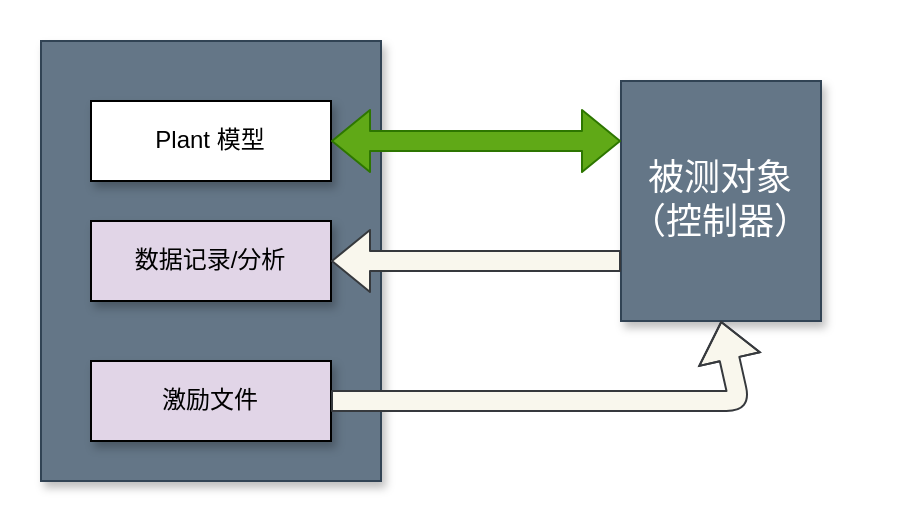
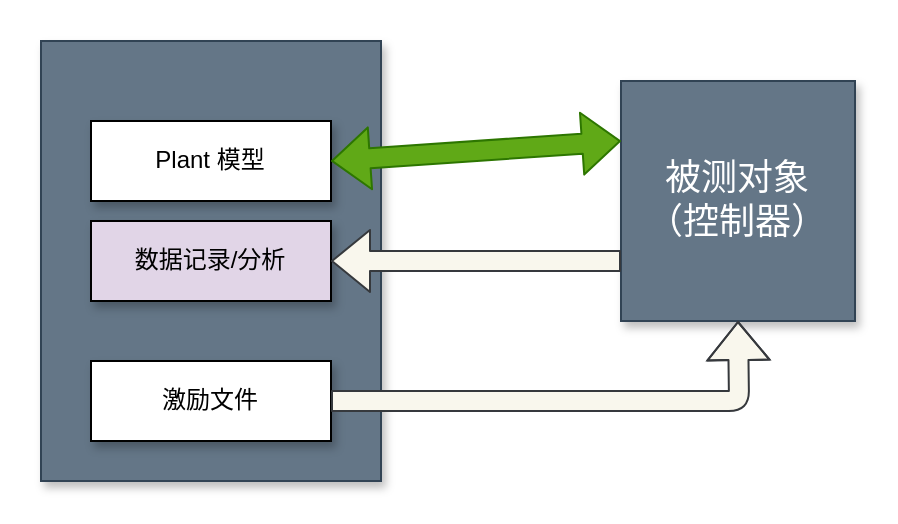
(211, 141) -> (211, 161)
(721, 201) -> (738, 201)
(211, 401) -> (211, 401)
